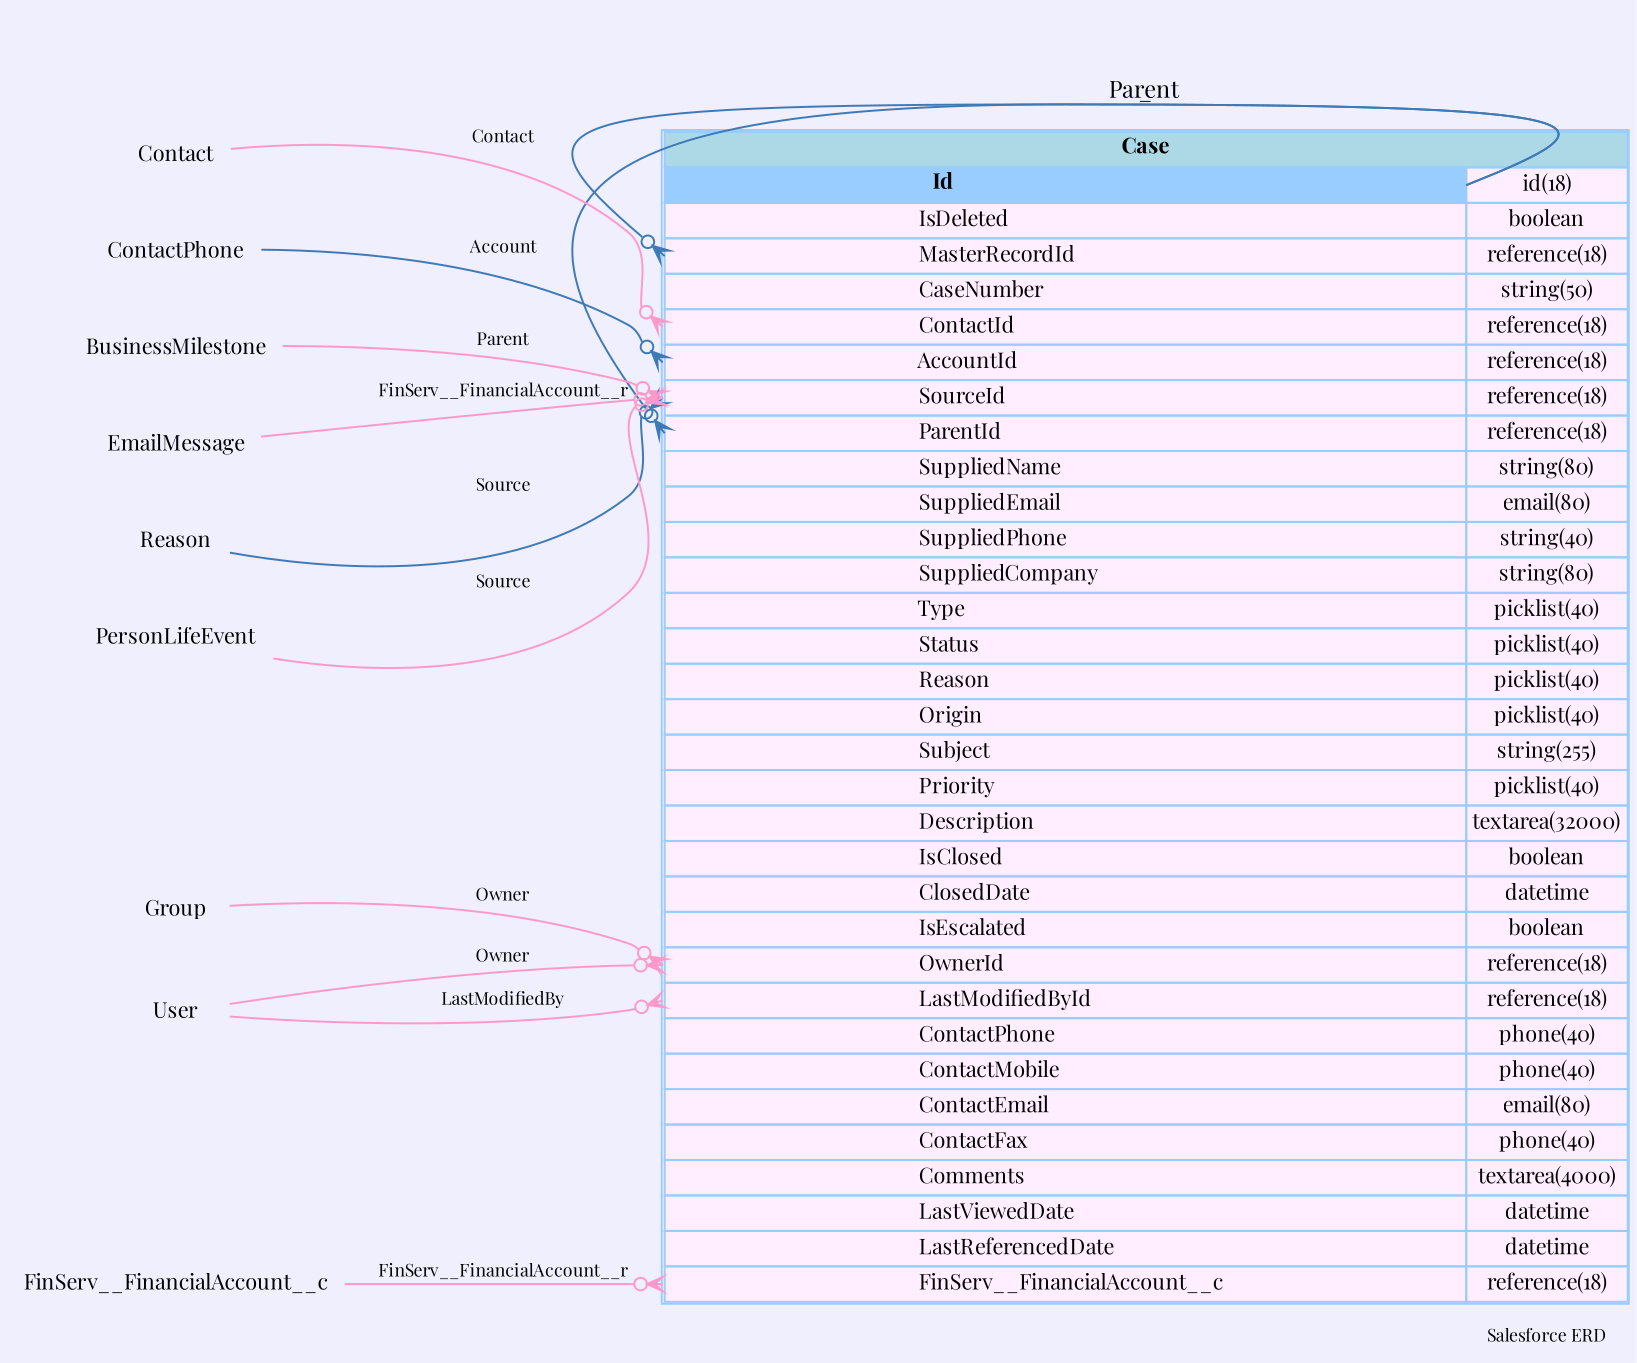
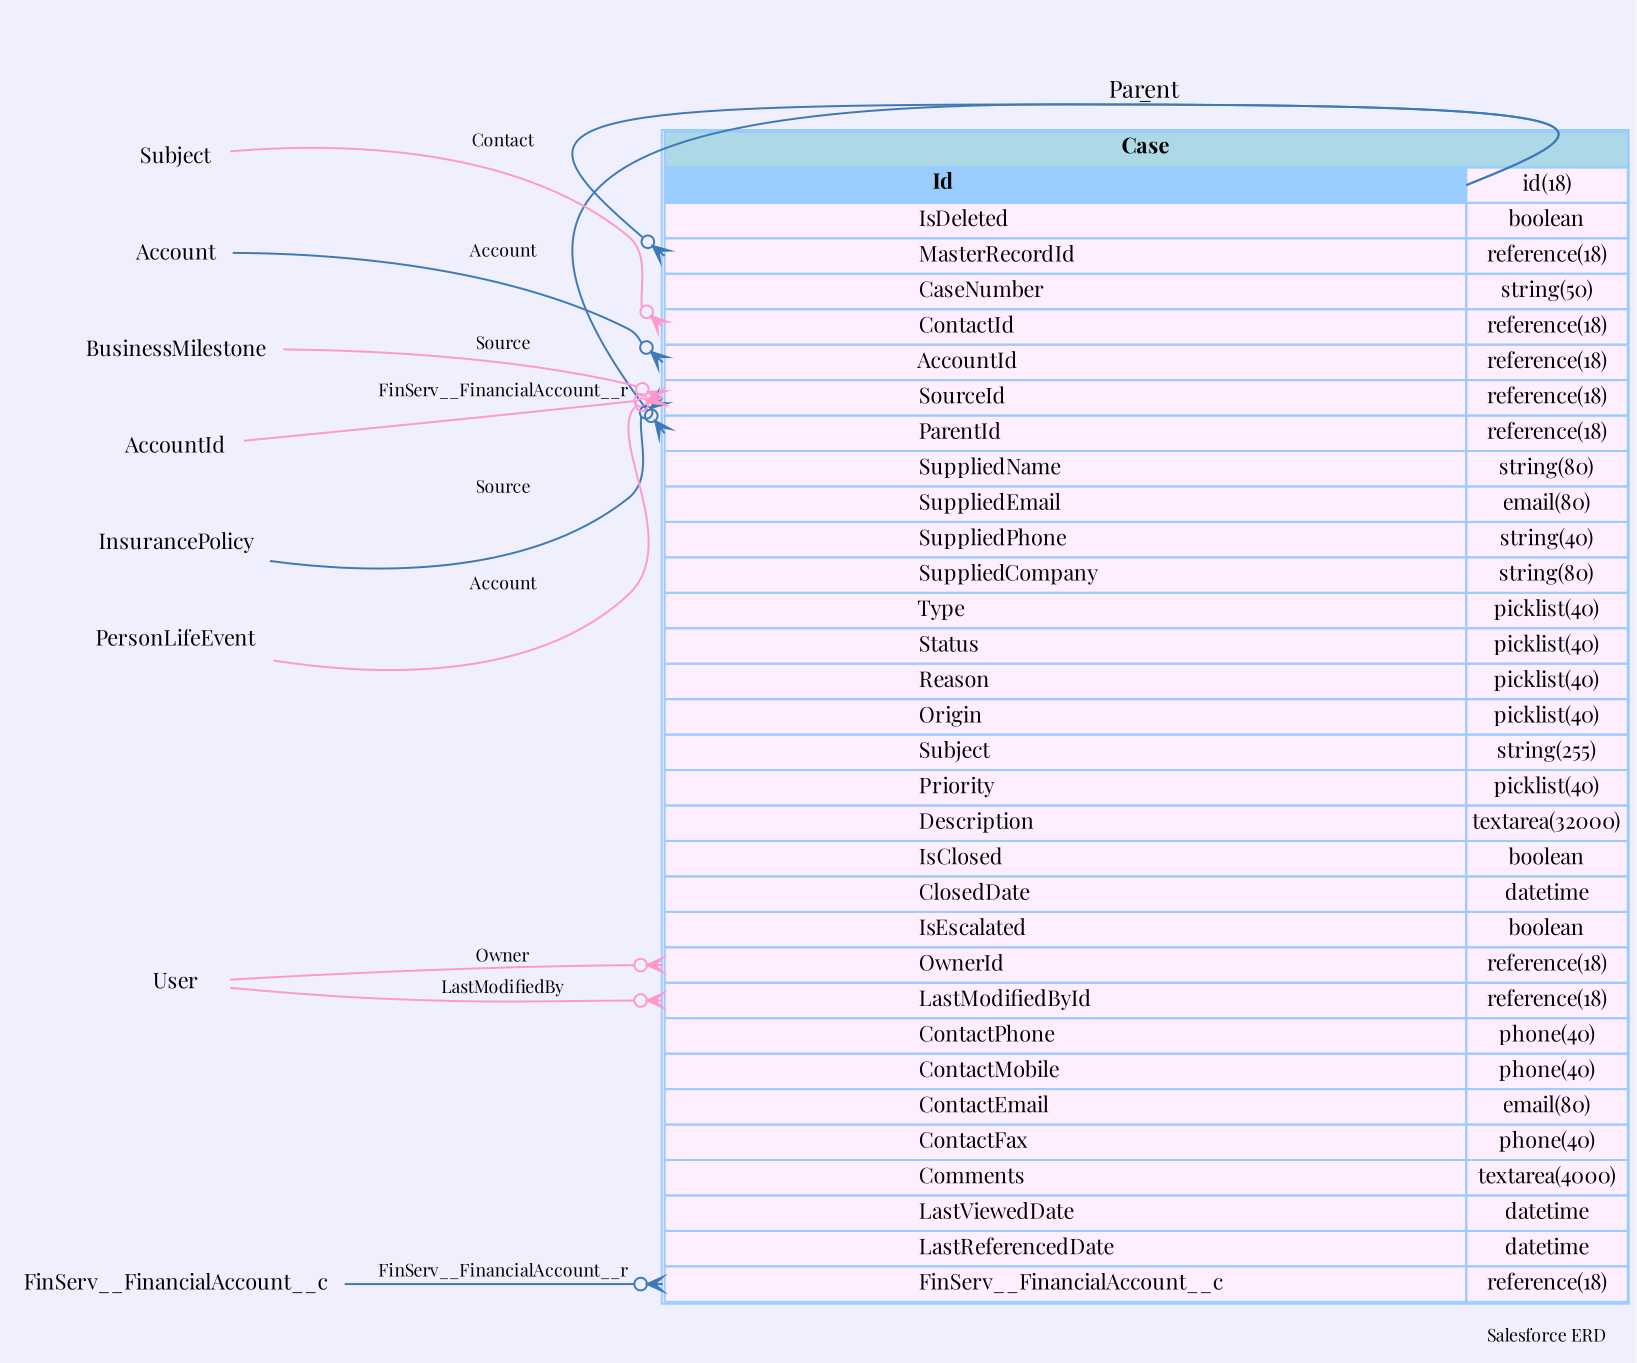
(176, 156) -> (176, 158)
(176, 252) -> (176, 254)
(503, 341) -> (503, 345)
(176, 445) -> (176, 447)
(176, 542) -> (176, 544)
(503, 583) -> (503, 585)
(176, 910) -> none
(489, 1284) -> (489, 1284)
